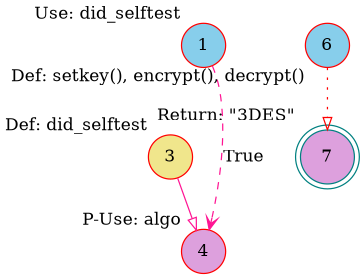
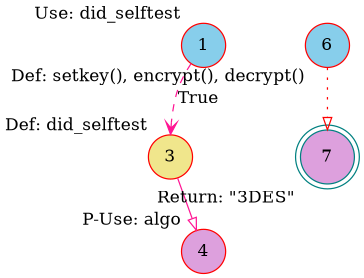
(223, 141) -> (177, 92)
